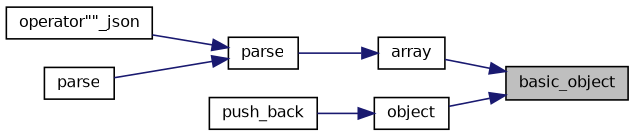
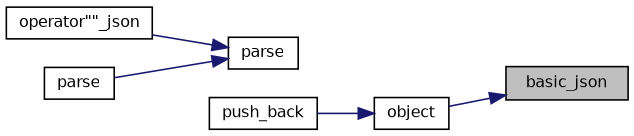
(412, 53) -> none
(567, 83) -> (567, 83)
